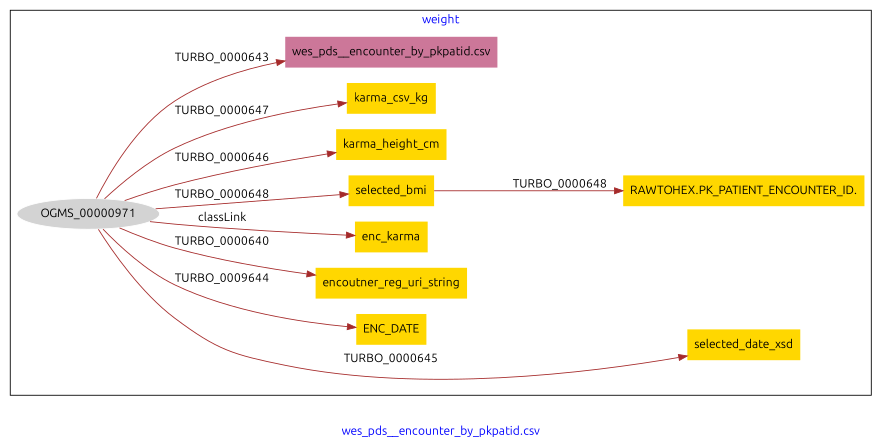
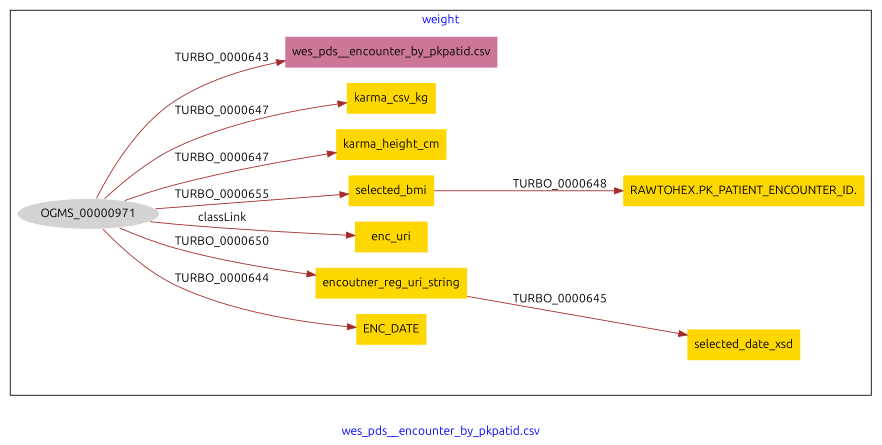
(222, 158) -> (222, 158)
(222, 195) -> (222, 195)
(391, 237) -> (391, 237)
(222, 242) -> (222, 242)
(222, 278) -> (222, 278)
(363, 376) -> (573, 315)
